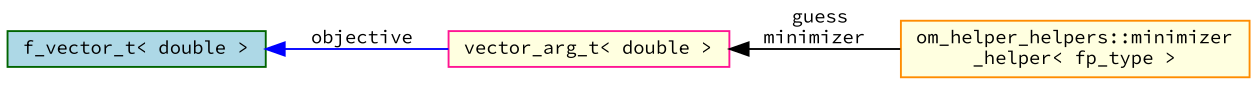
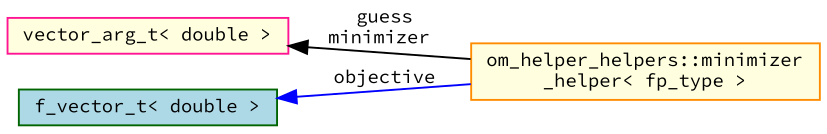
(367, 49) -> (384, 90)
